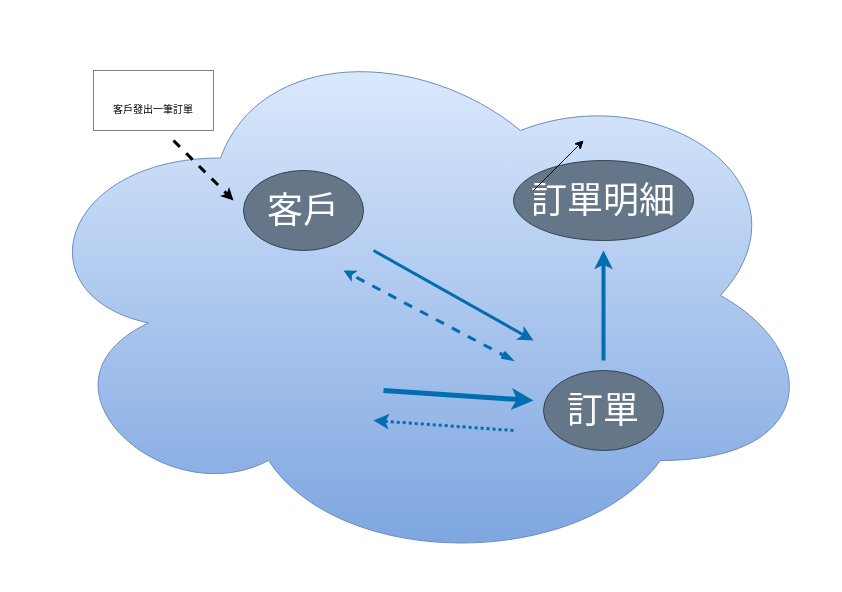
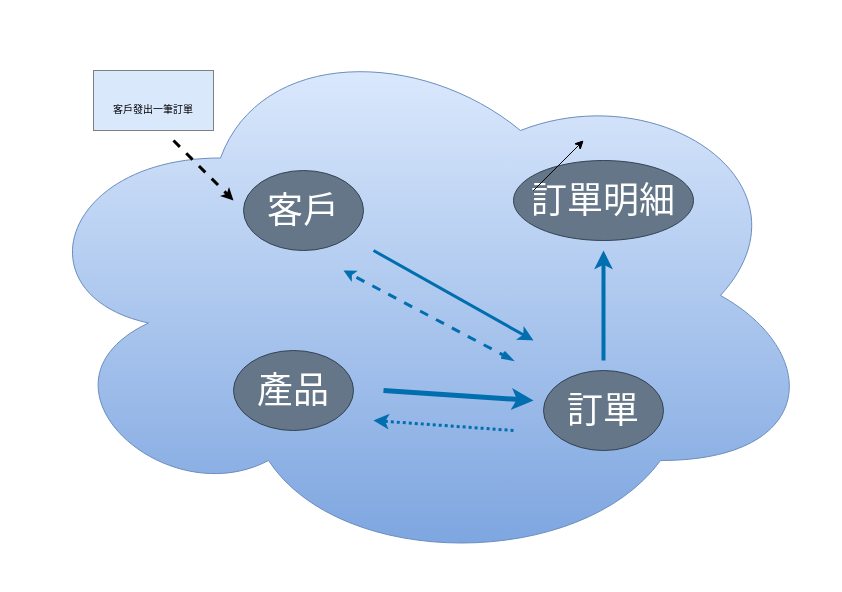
(154, 101) -> (154, 101)
none -> (294, 391)
